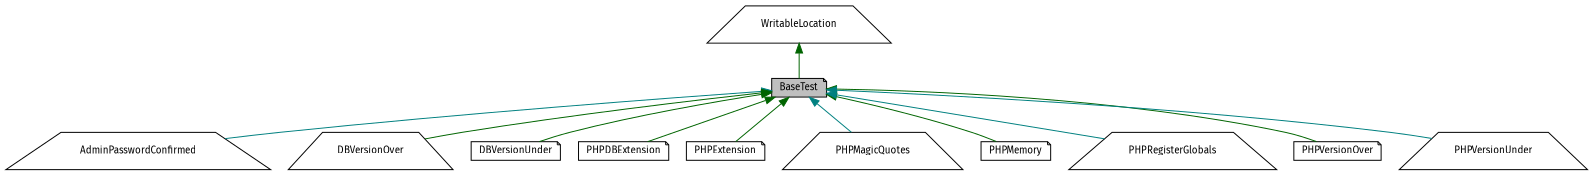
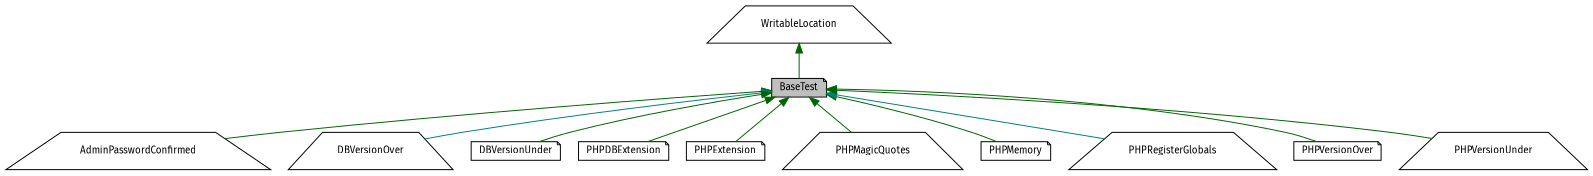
(493, 112) -> (493, 112)
(593, 113) -> (593, 113)
(1239, 117) -> (1239, 117)
(834, 118) -> (834, 118)
